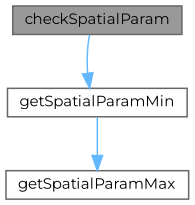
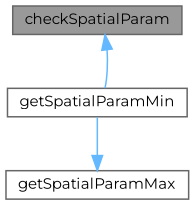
(87, 54) -> (107, 69)
